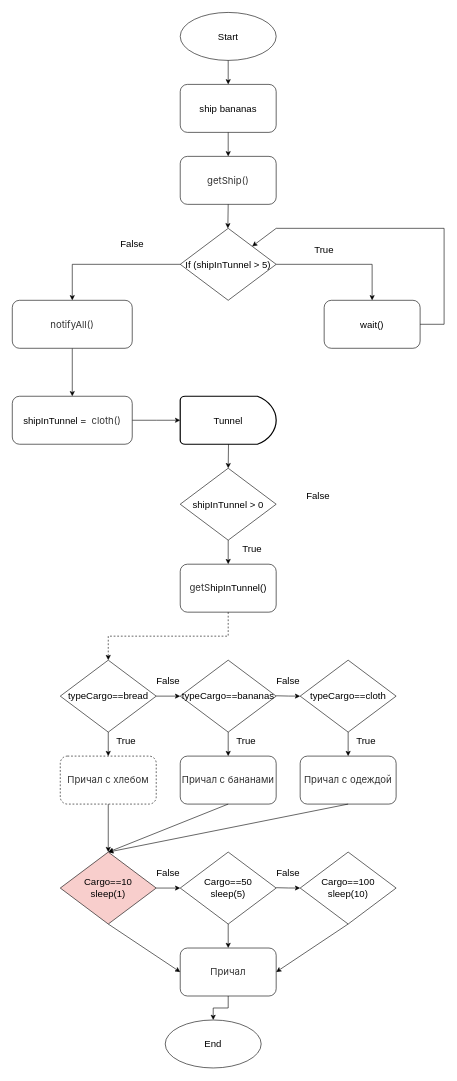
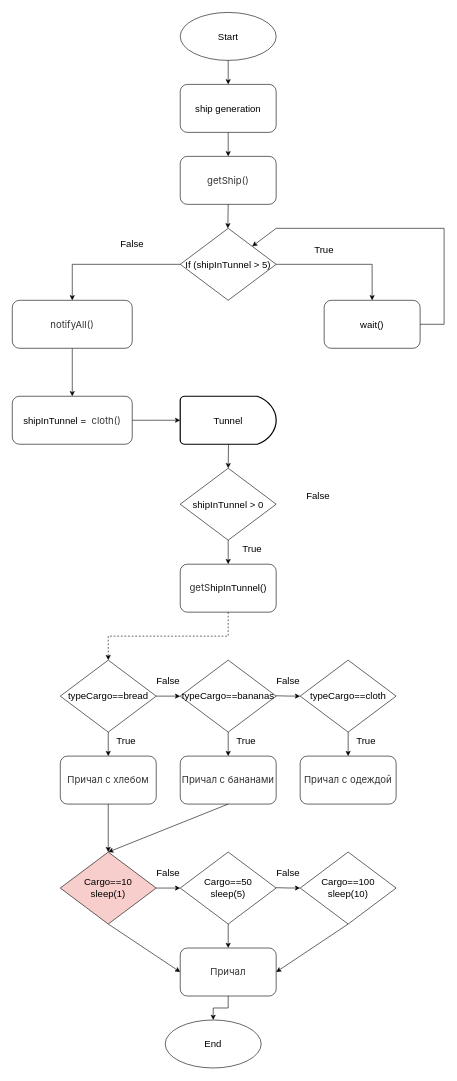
(228, 108) -> (228, 108)
(108, 780) -> (108, 780)
(230, 828) -> none
